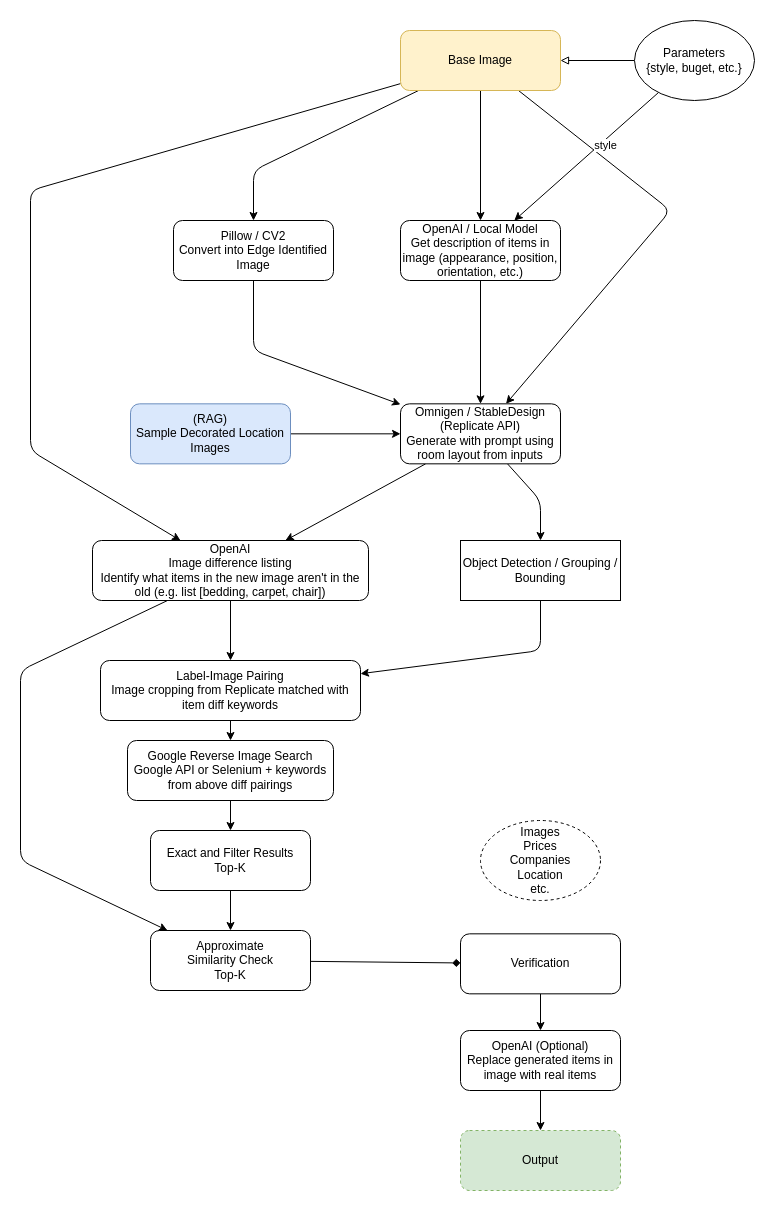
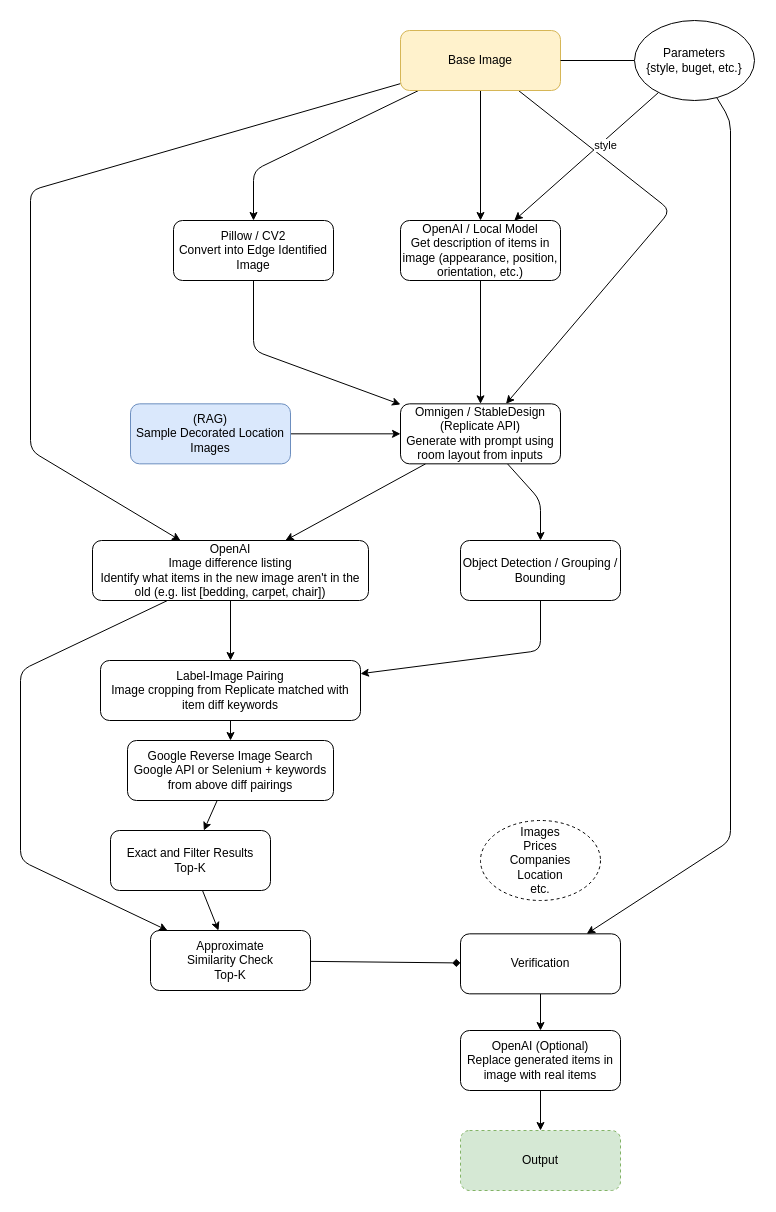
(570, 61) -> (567, 61)
none -> (731, 550)
(541, 571) -> (541, 571)
(231, 861) -> (191, 861)
